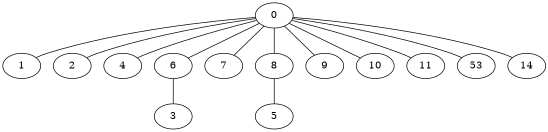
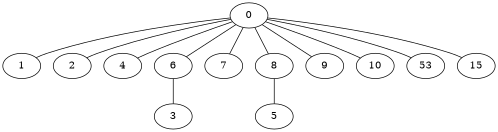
(426, 66) -> none
(527, 66) -> (476, 66)
